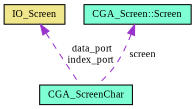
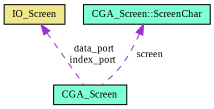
(138, 14) -> (147, 14)
(86, 95) -> (90, 95)
